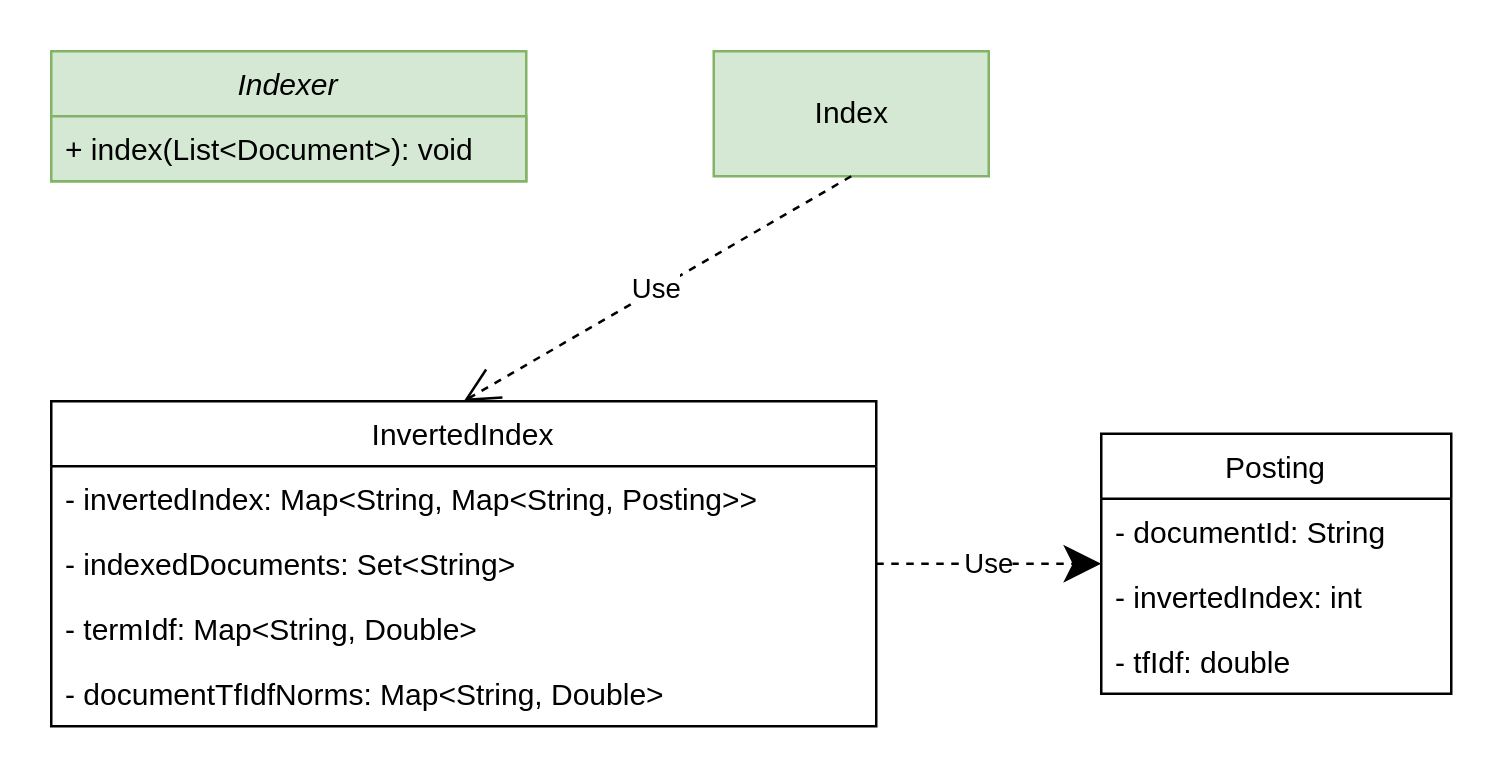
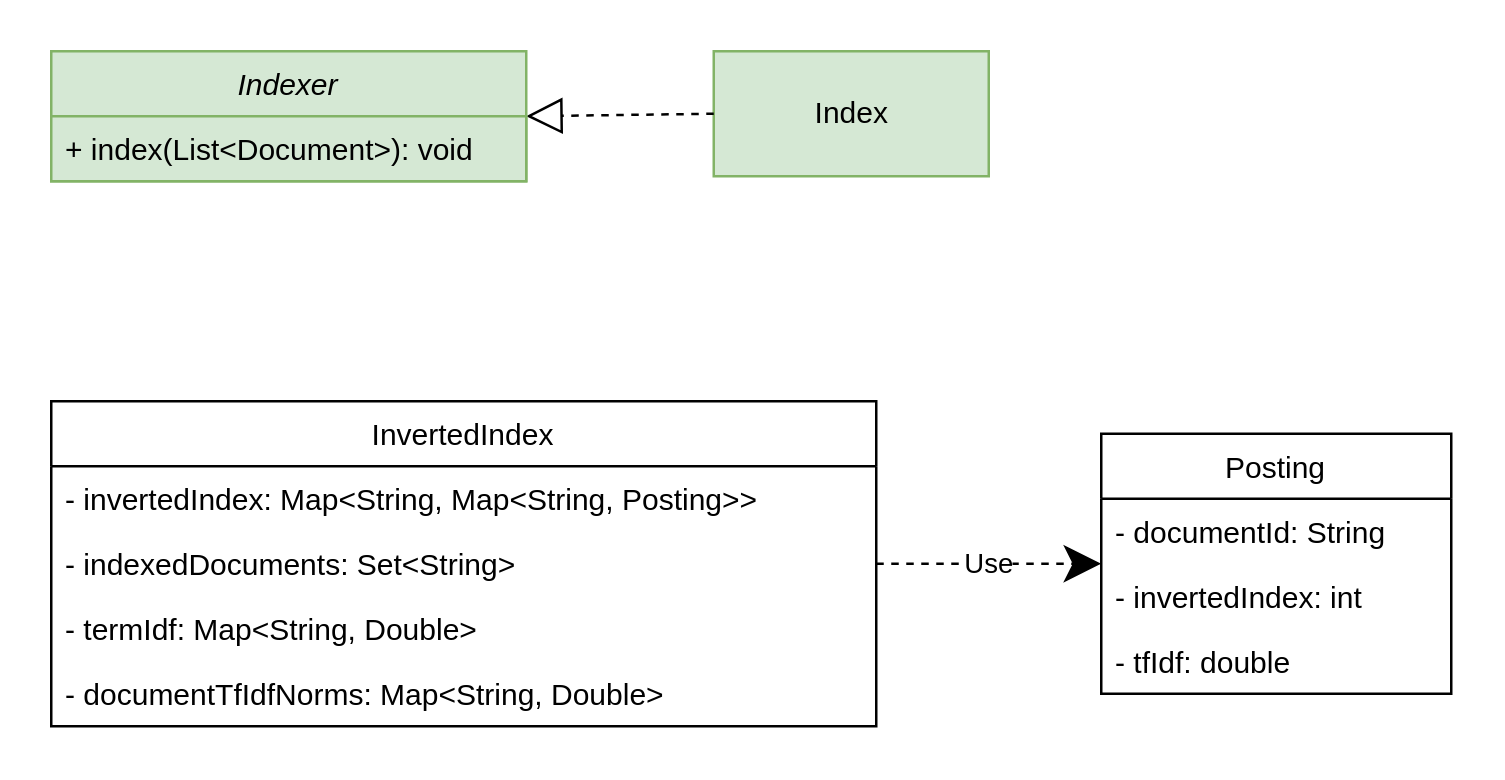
none -> (638, 115)
(765, 227) -> none
